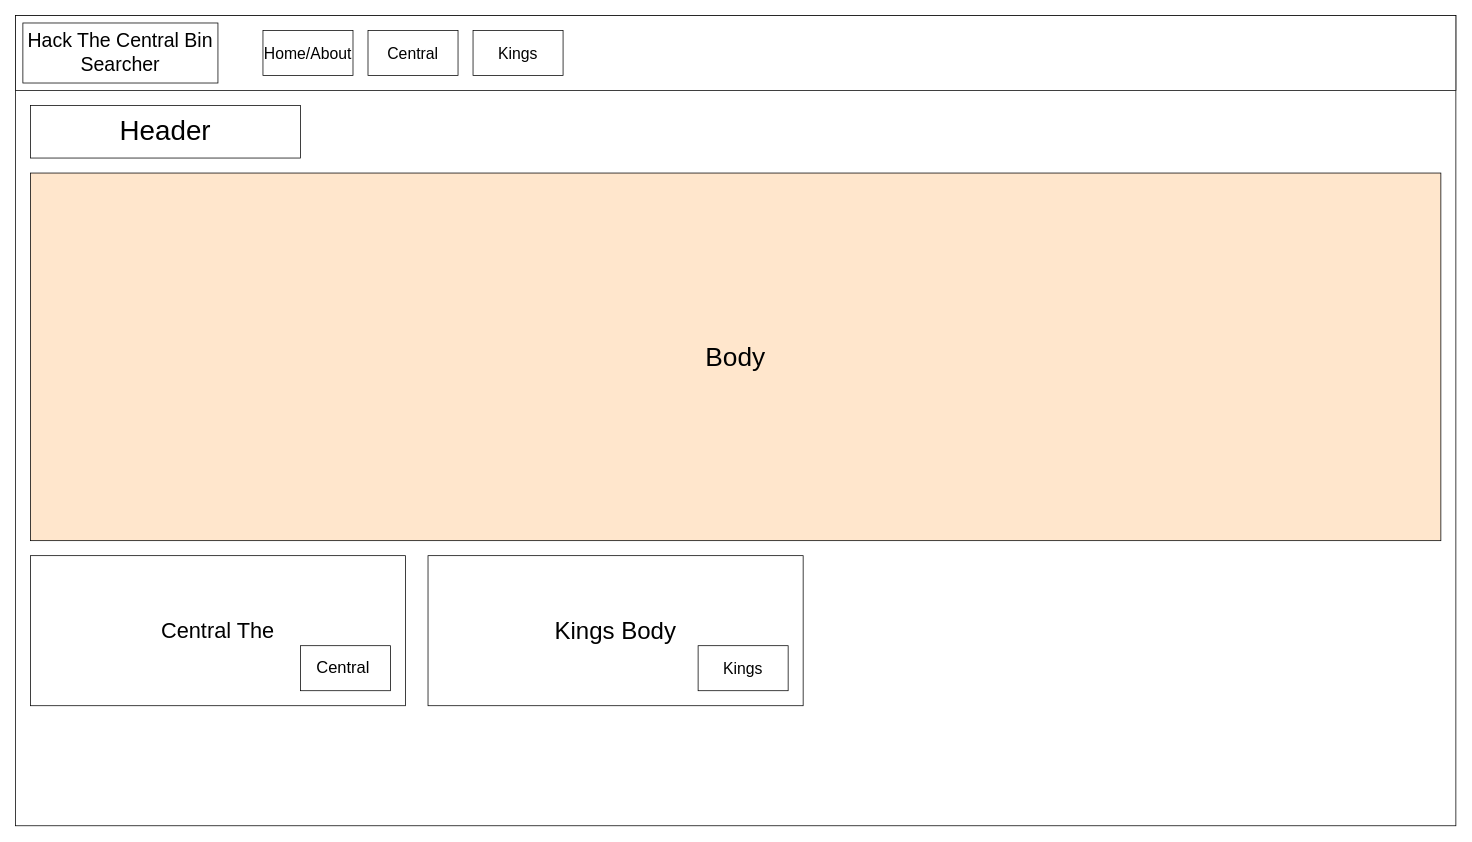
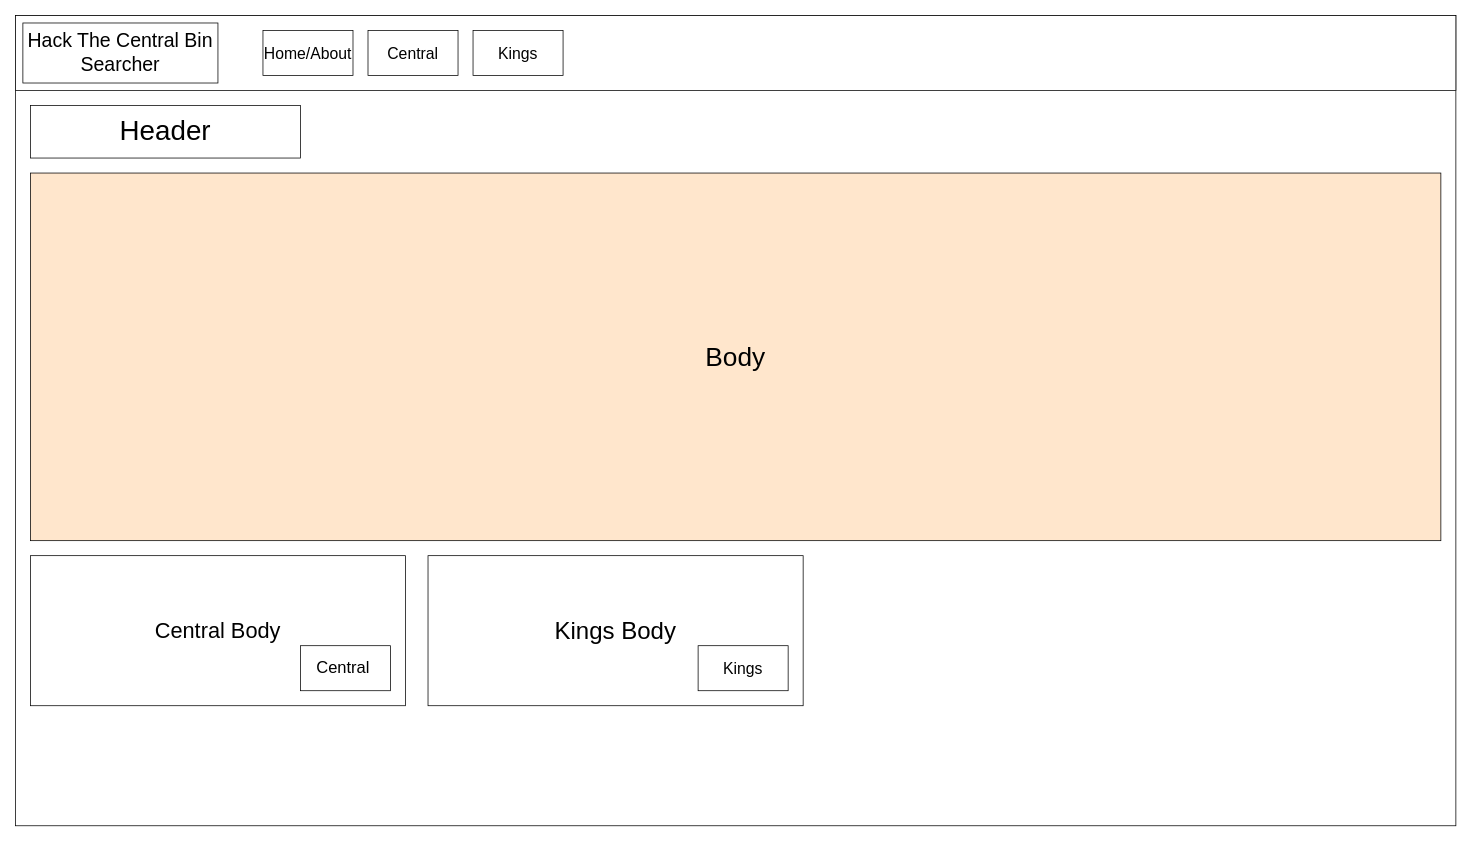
(218, 630) -> (218, 630)
